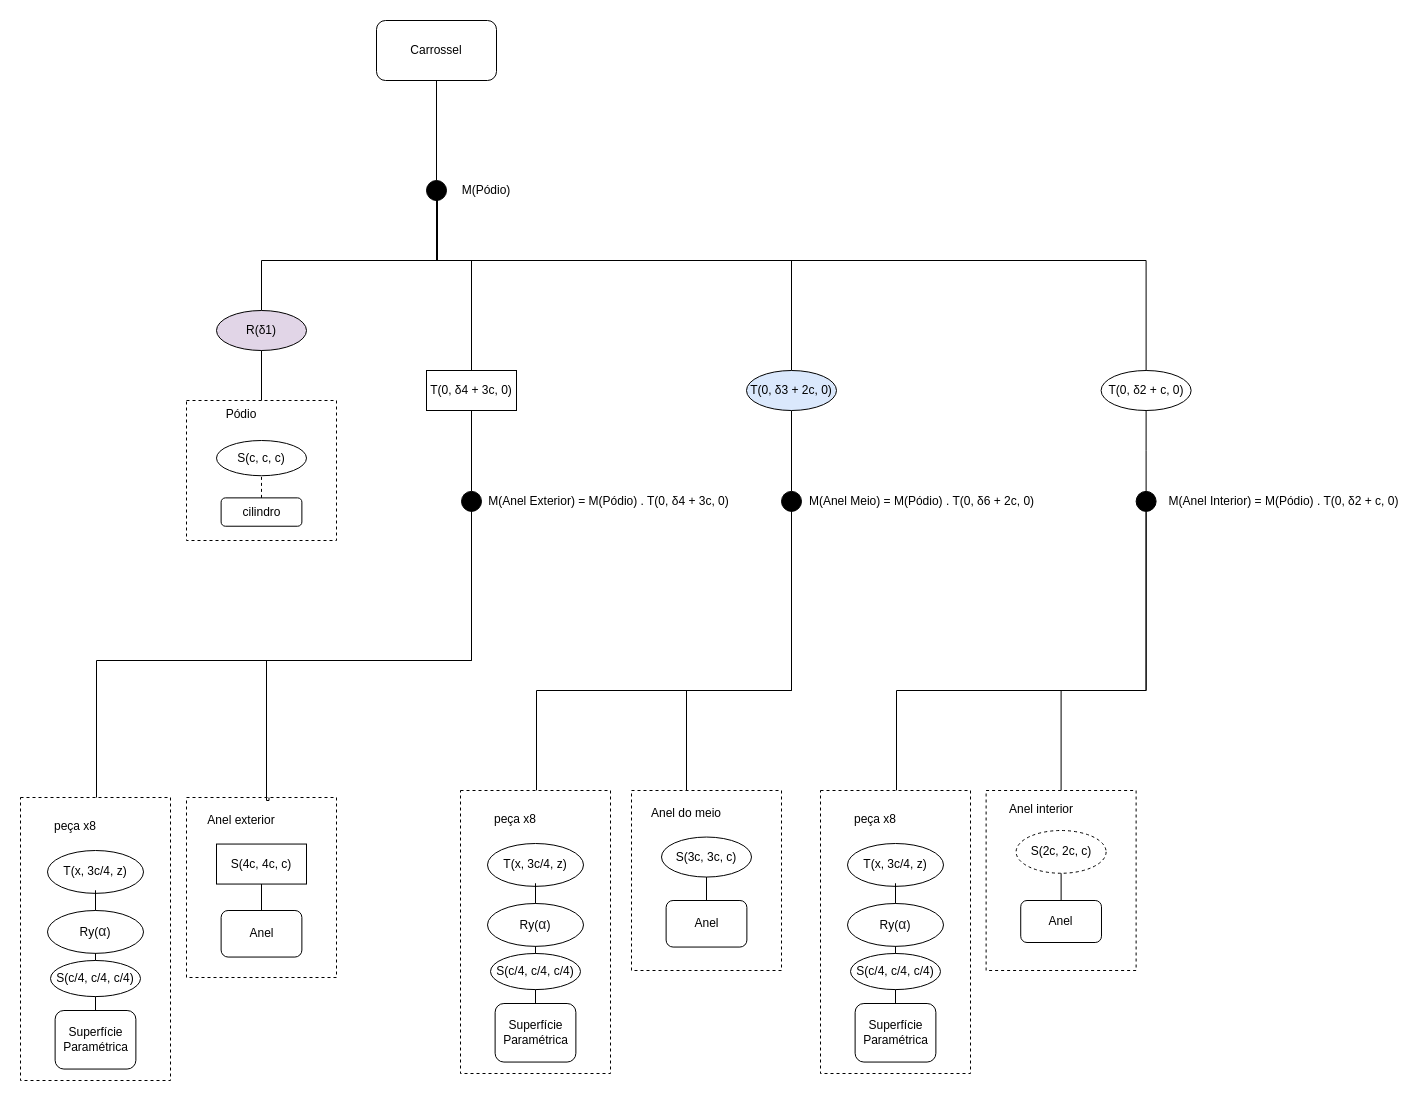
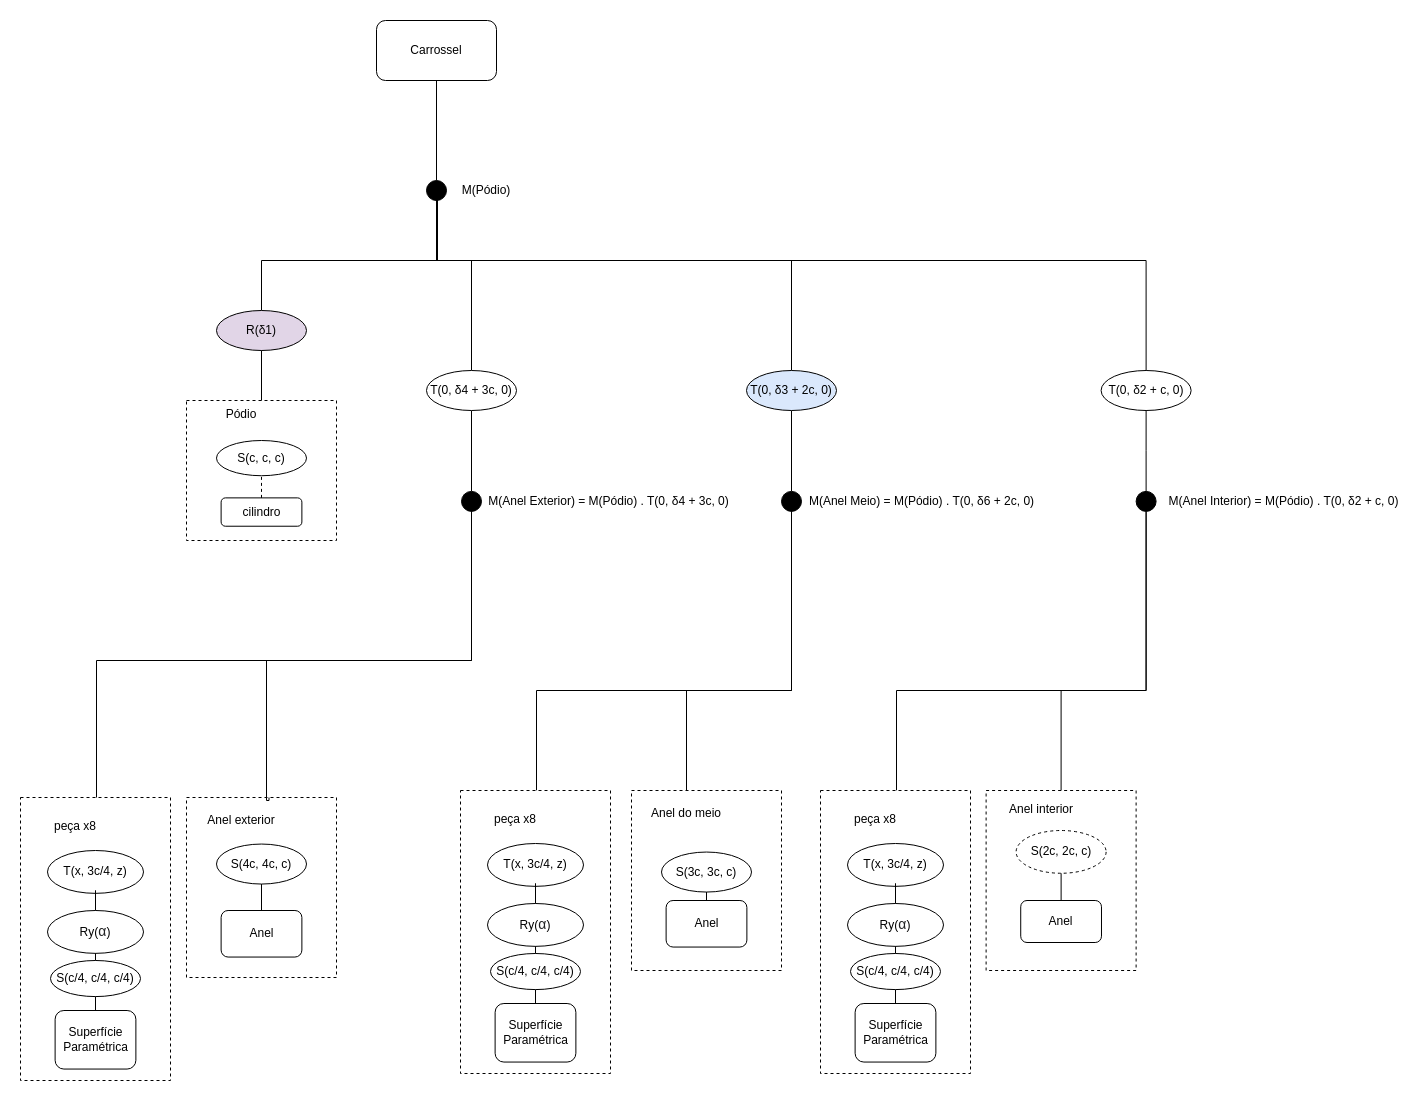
(472, 391) -> (472, 391)
(707, 857) -> (707, 872)
(262, 864) -> (262, 864)
